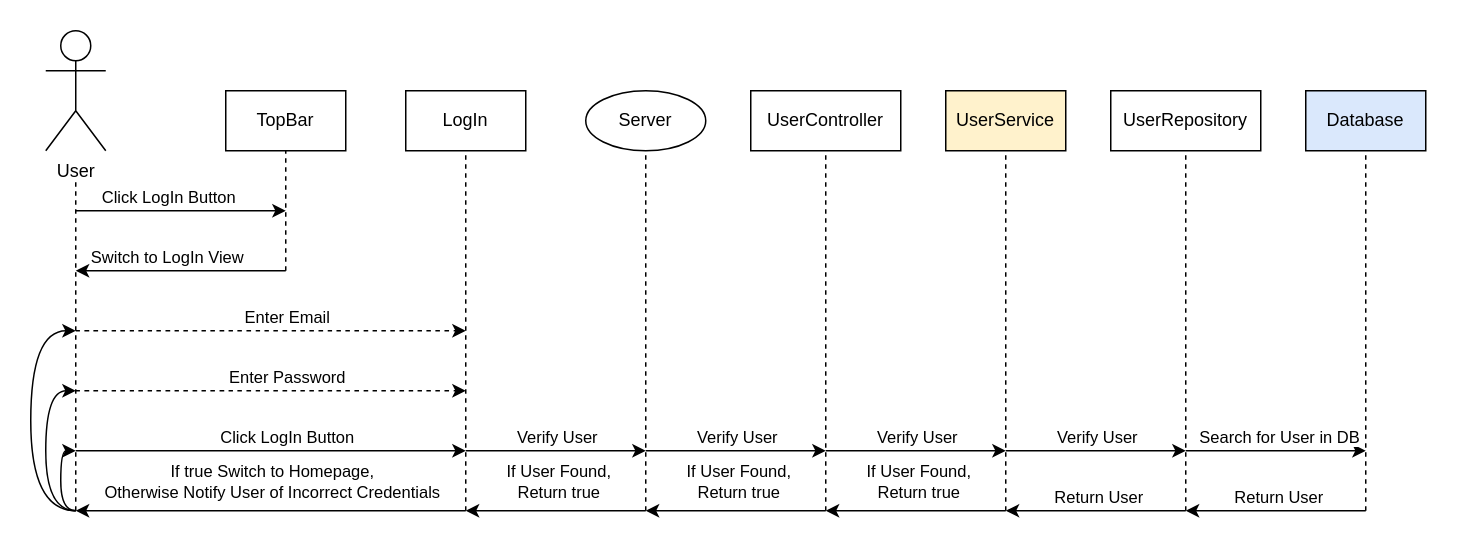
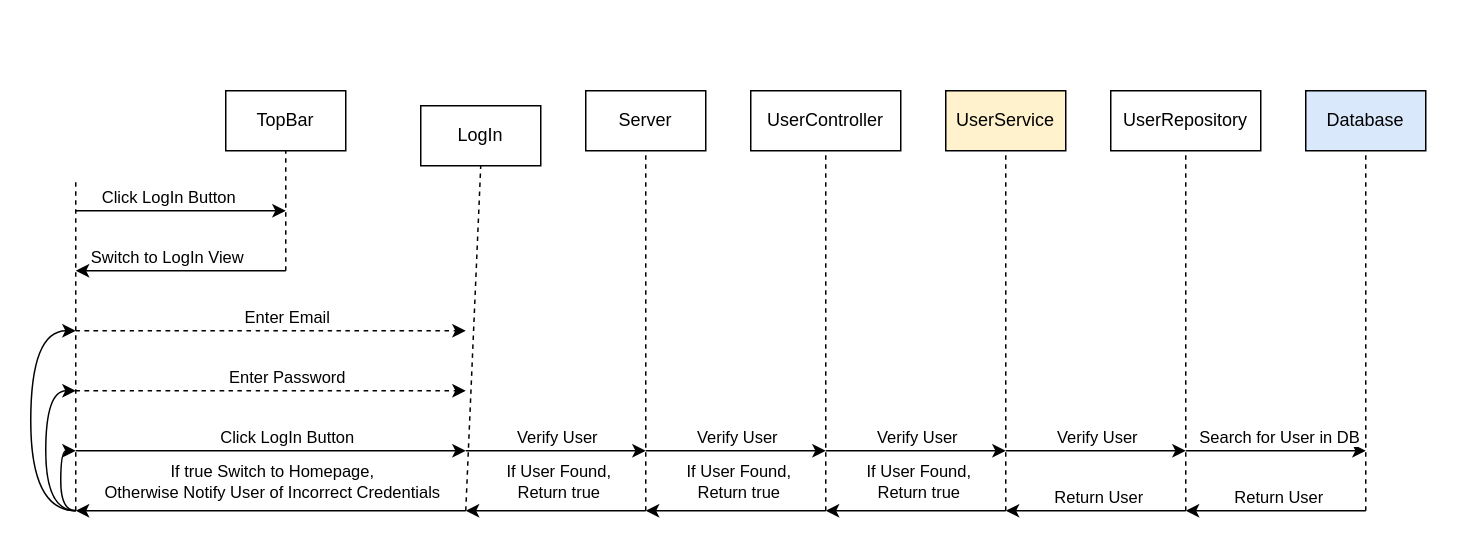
(76, 91) -> none
(466, 121) -> (481, 136)
(646, 121) -> (646, 121)
